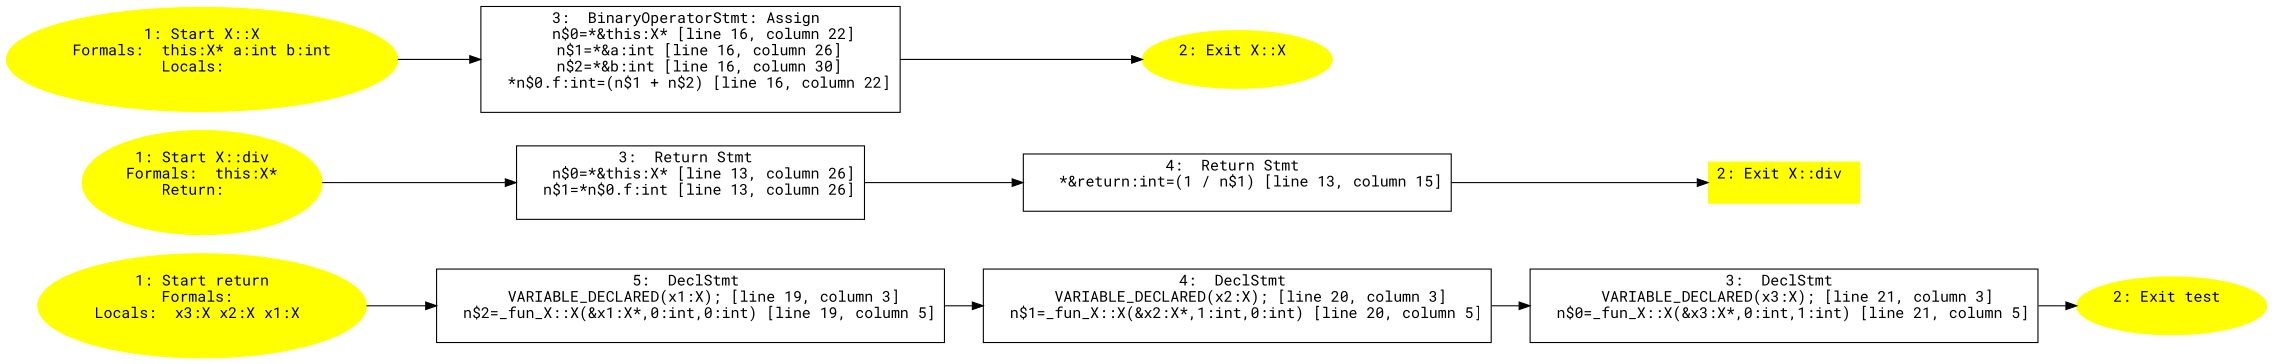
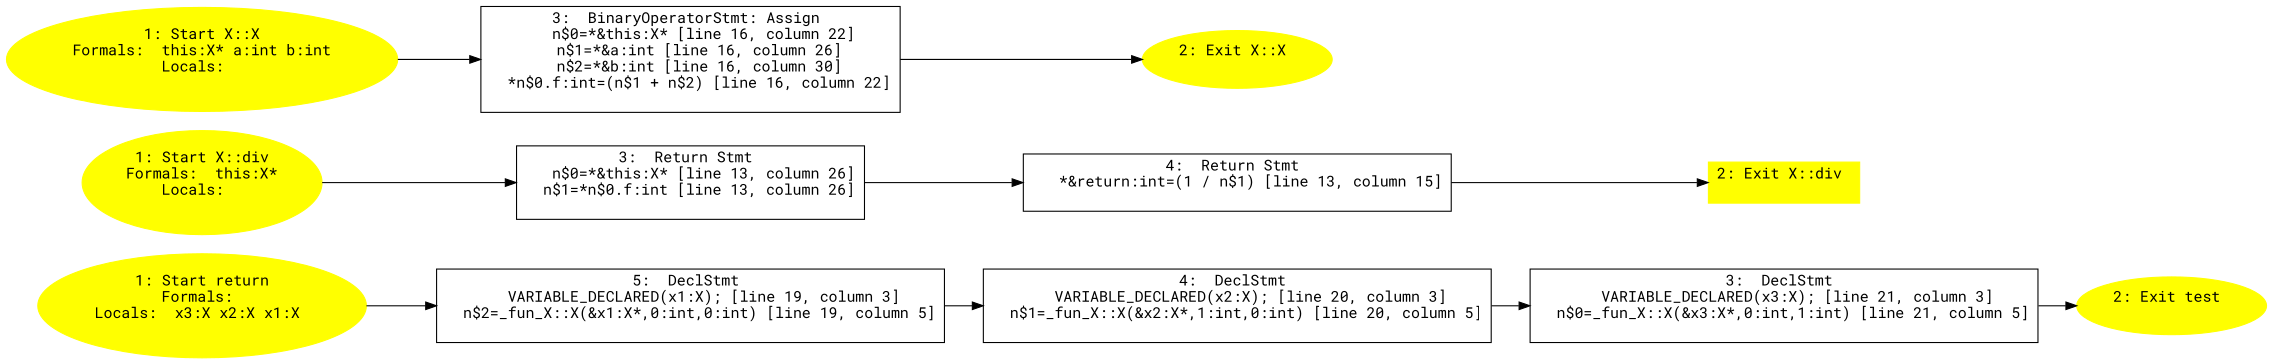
(202, 183) -> (202, 183)
